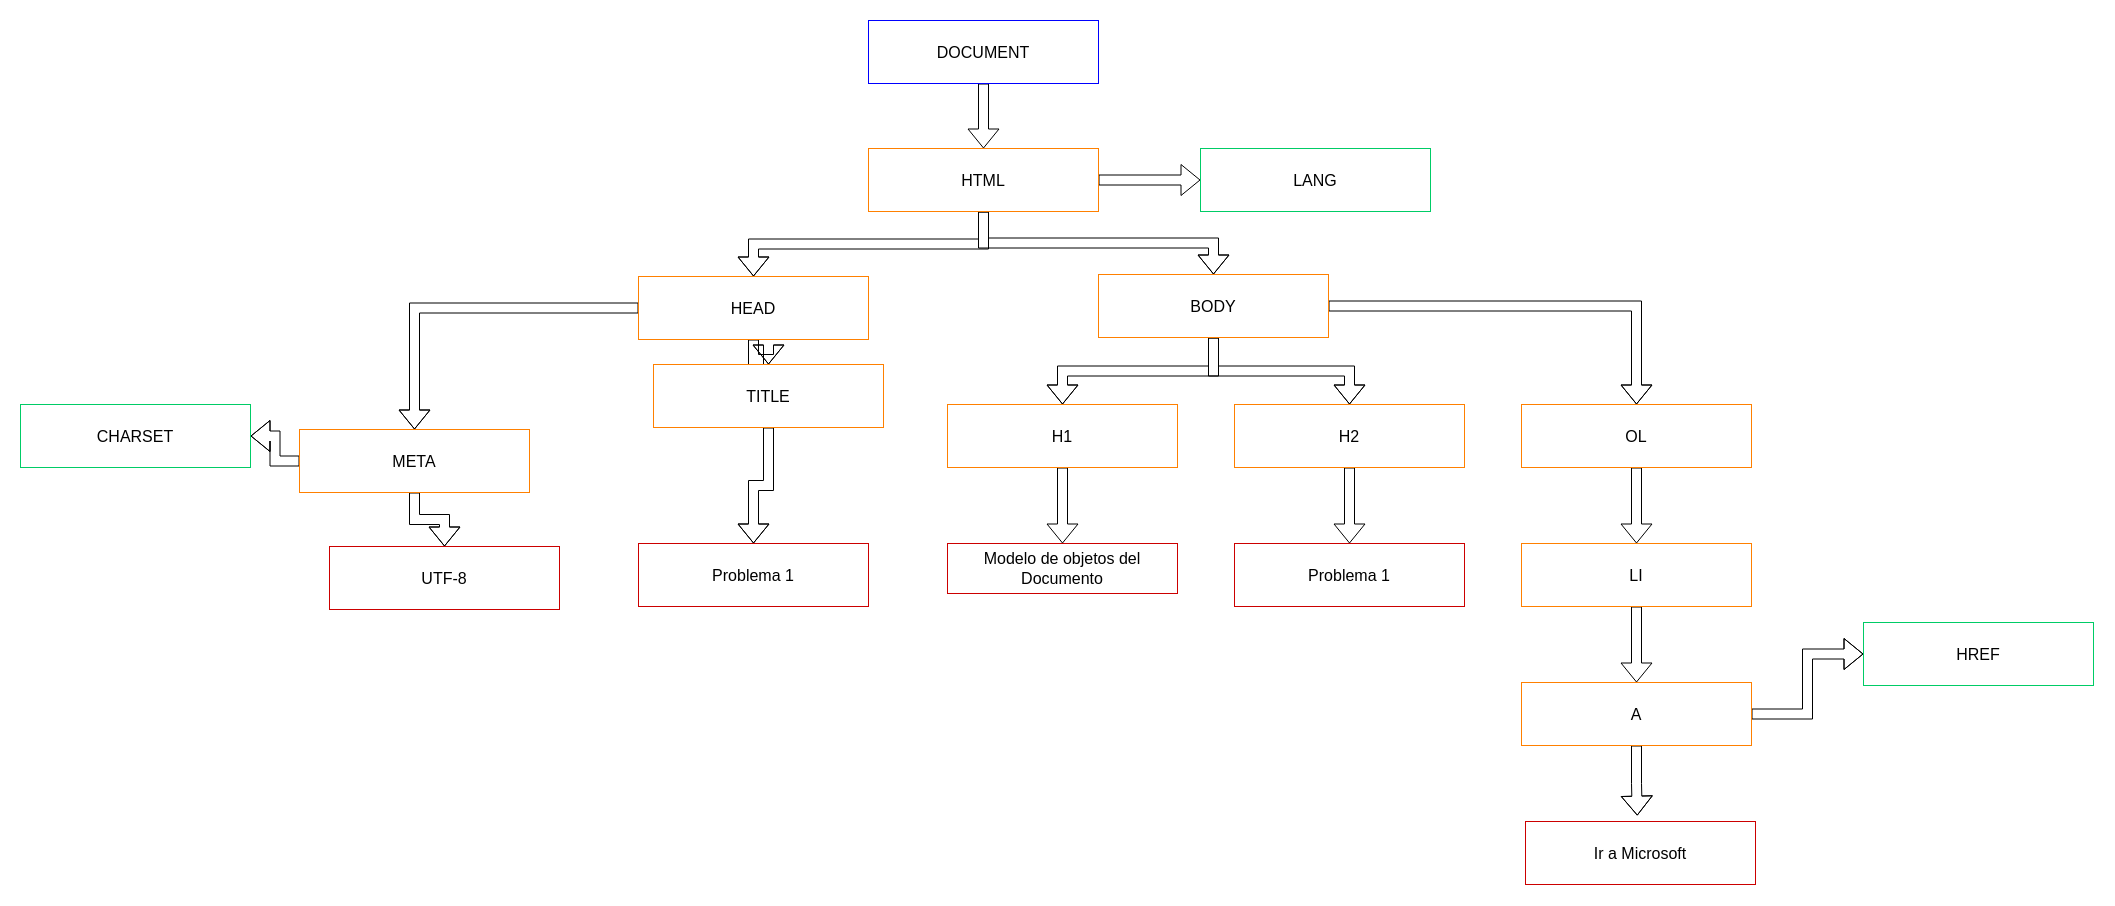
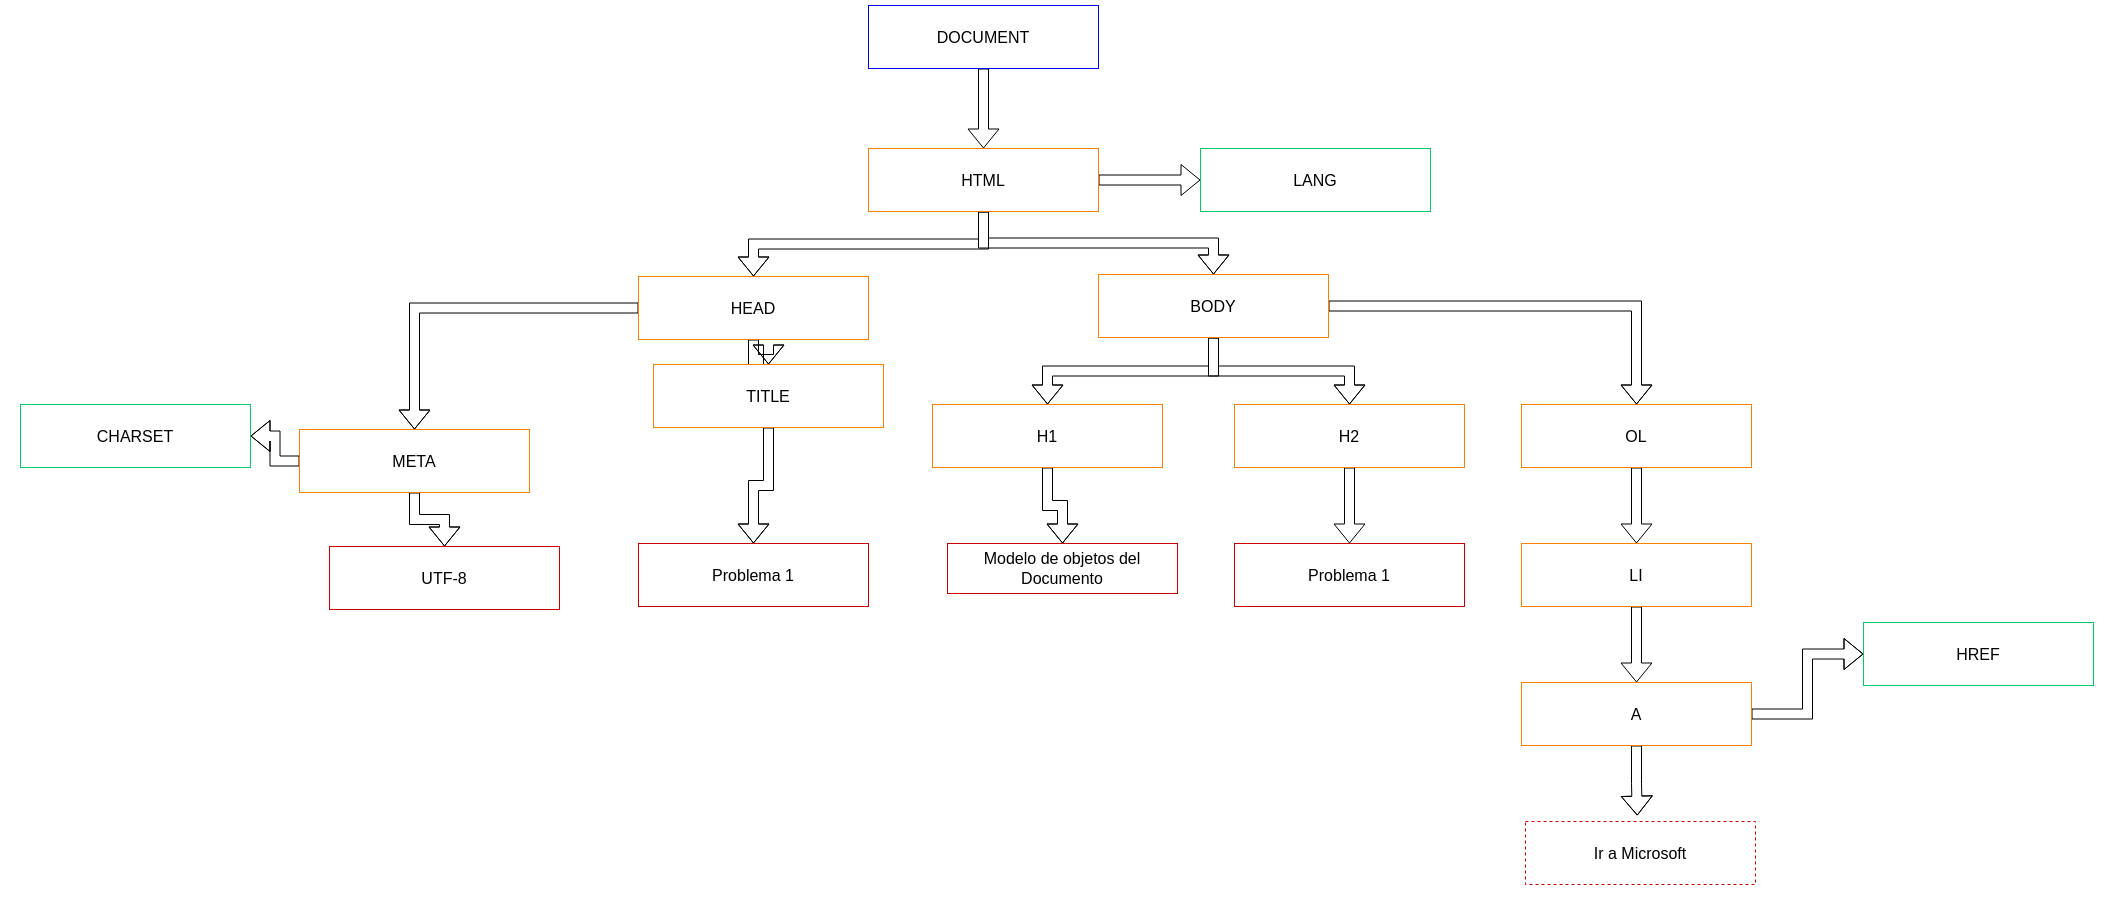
(984, 52) -> (984, 37)
(1063, 436) -> (1048, 436)
(1641, 853) -> (1641, 853)
